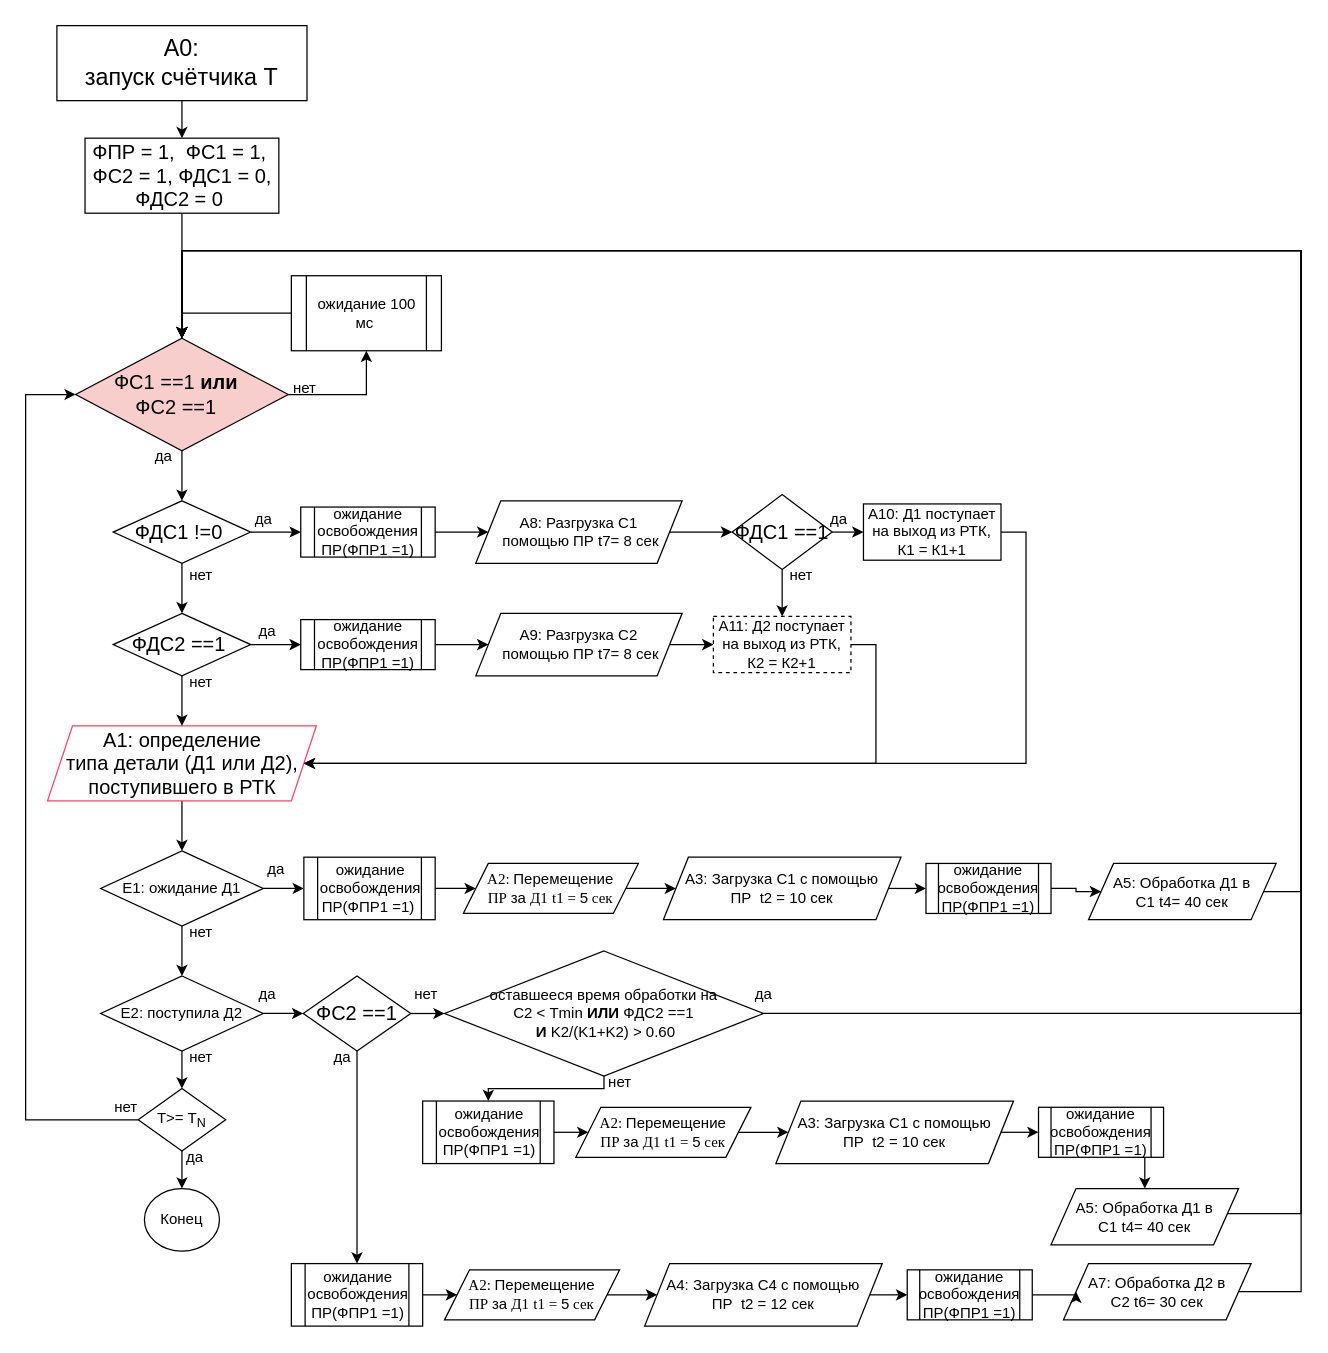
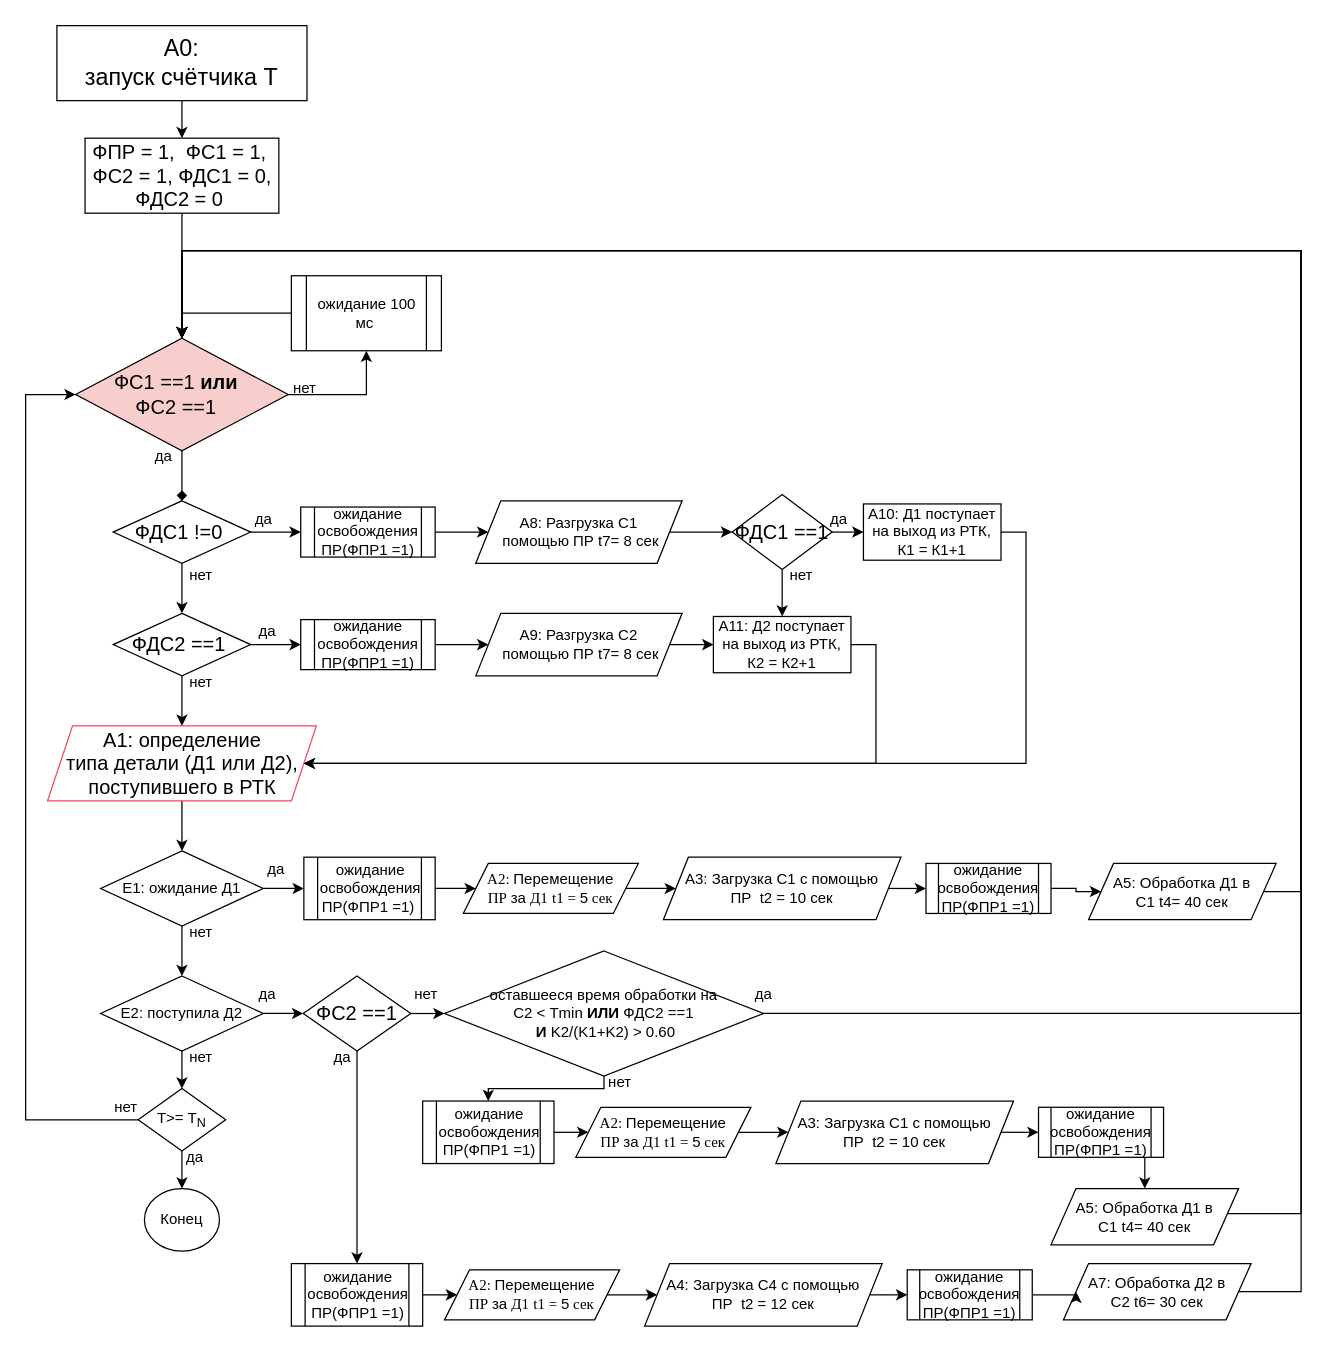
(182, 491) -> (182, 490)
(782, 644) -> (782, 644)
